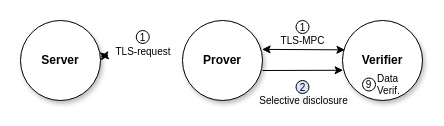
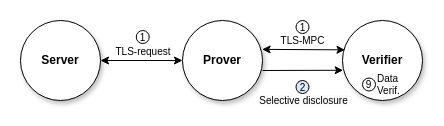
(105, 56) -> (141, 61)
